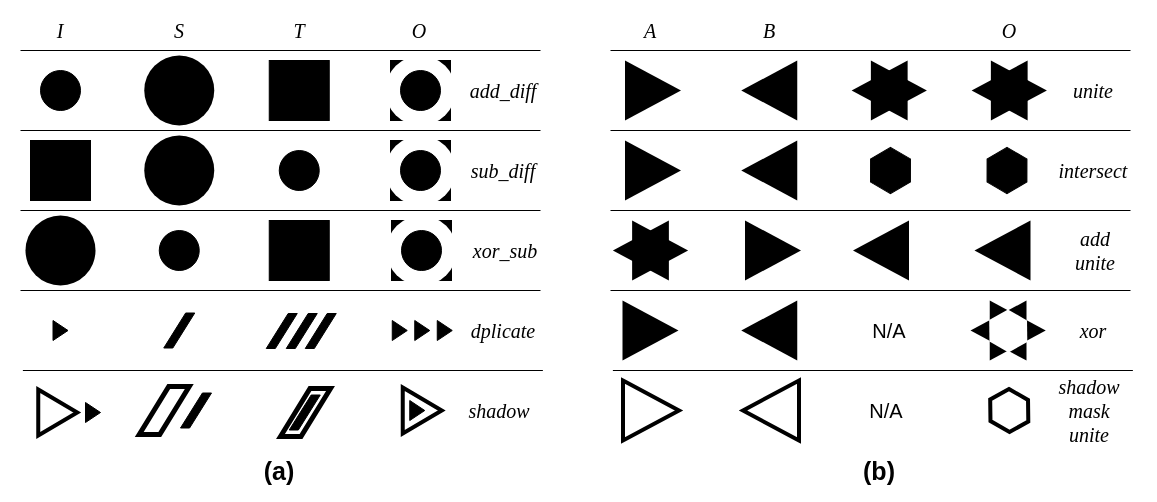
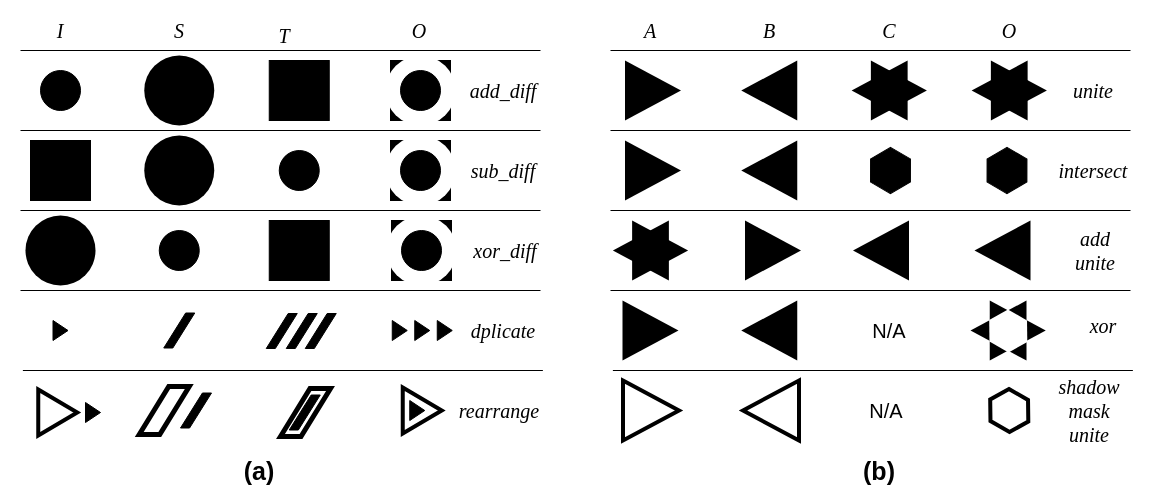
(299, 31) -> (284, 36)
none -> (889, 31)
(506, 251) -> (506, 251)
(1093, 331) -> (1103, 326)
(500, 411) -> (500, 411)
(279, 471) -> (259, 471)
